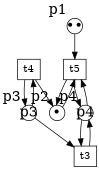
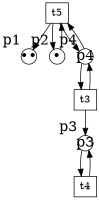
(75, 43) -> (44, 34)
(42, 90) -> none
(51, 130) -> (85, 119)
